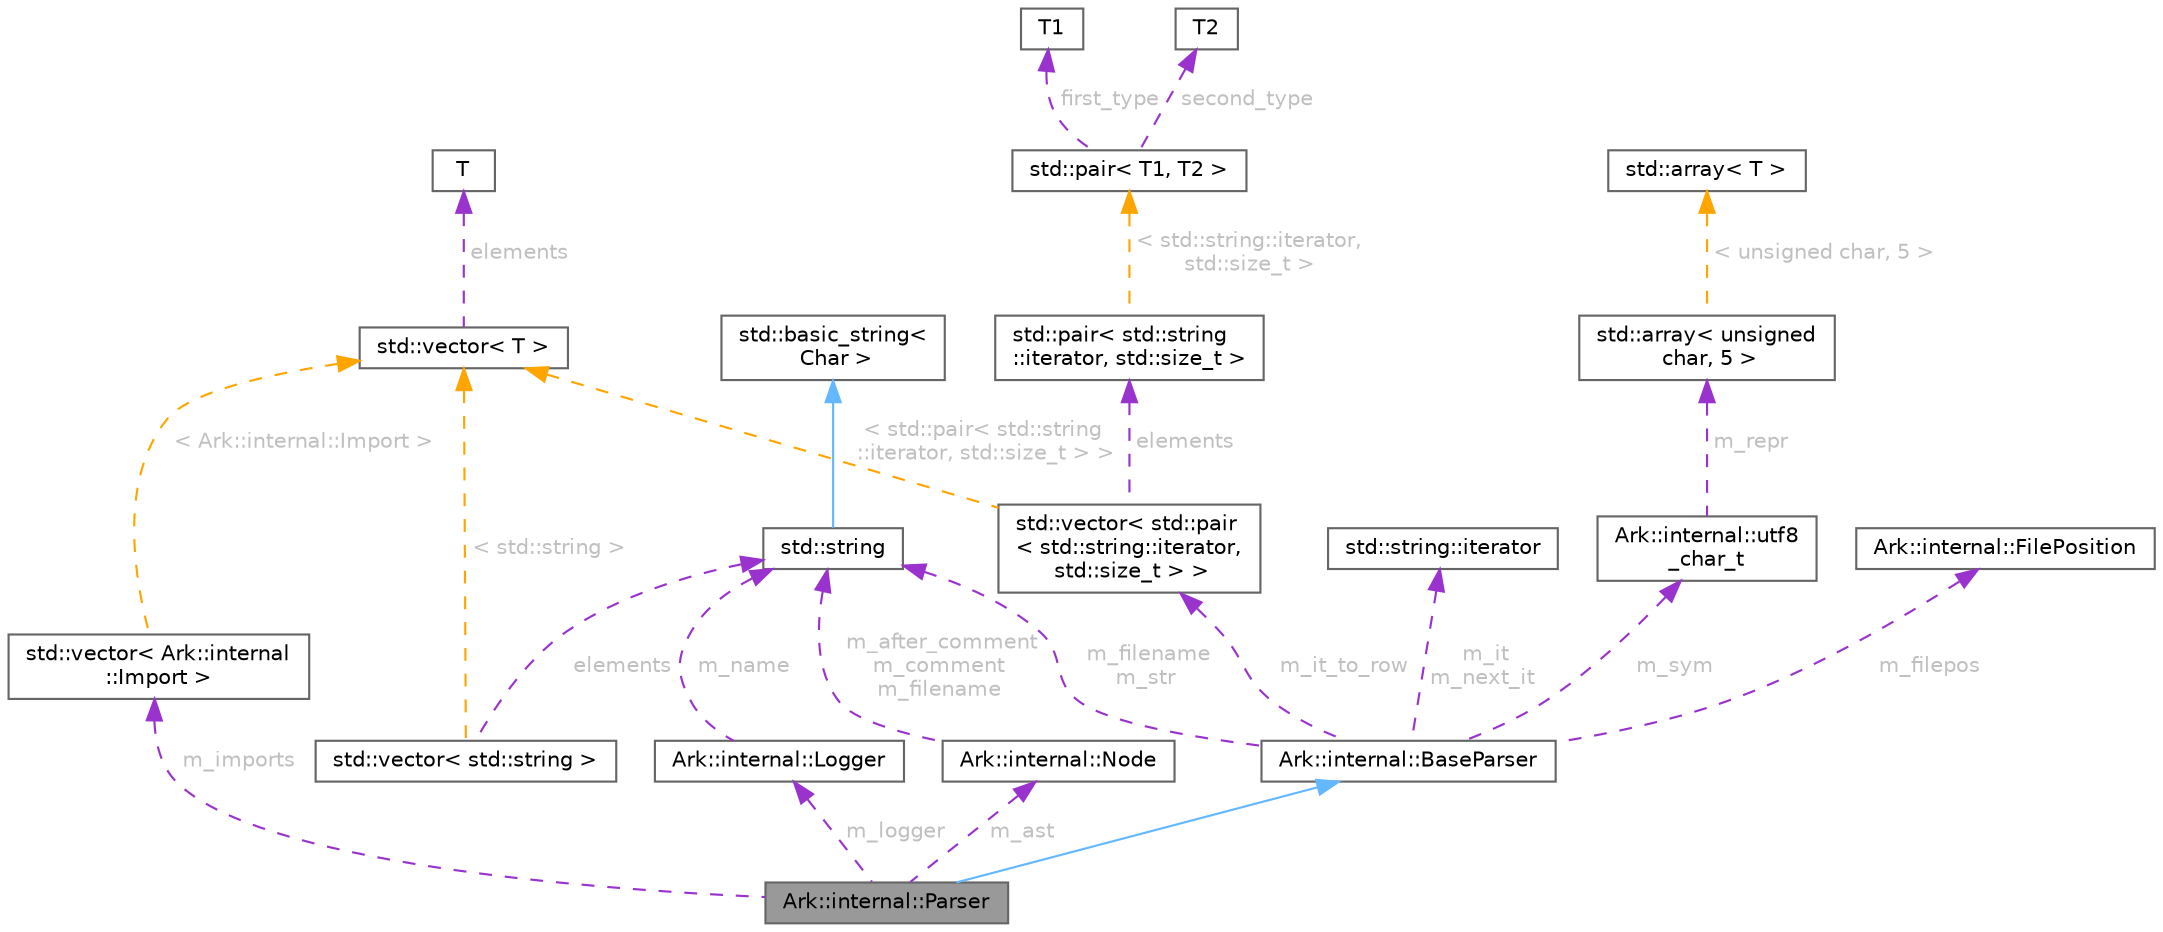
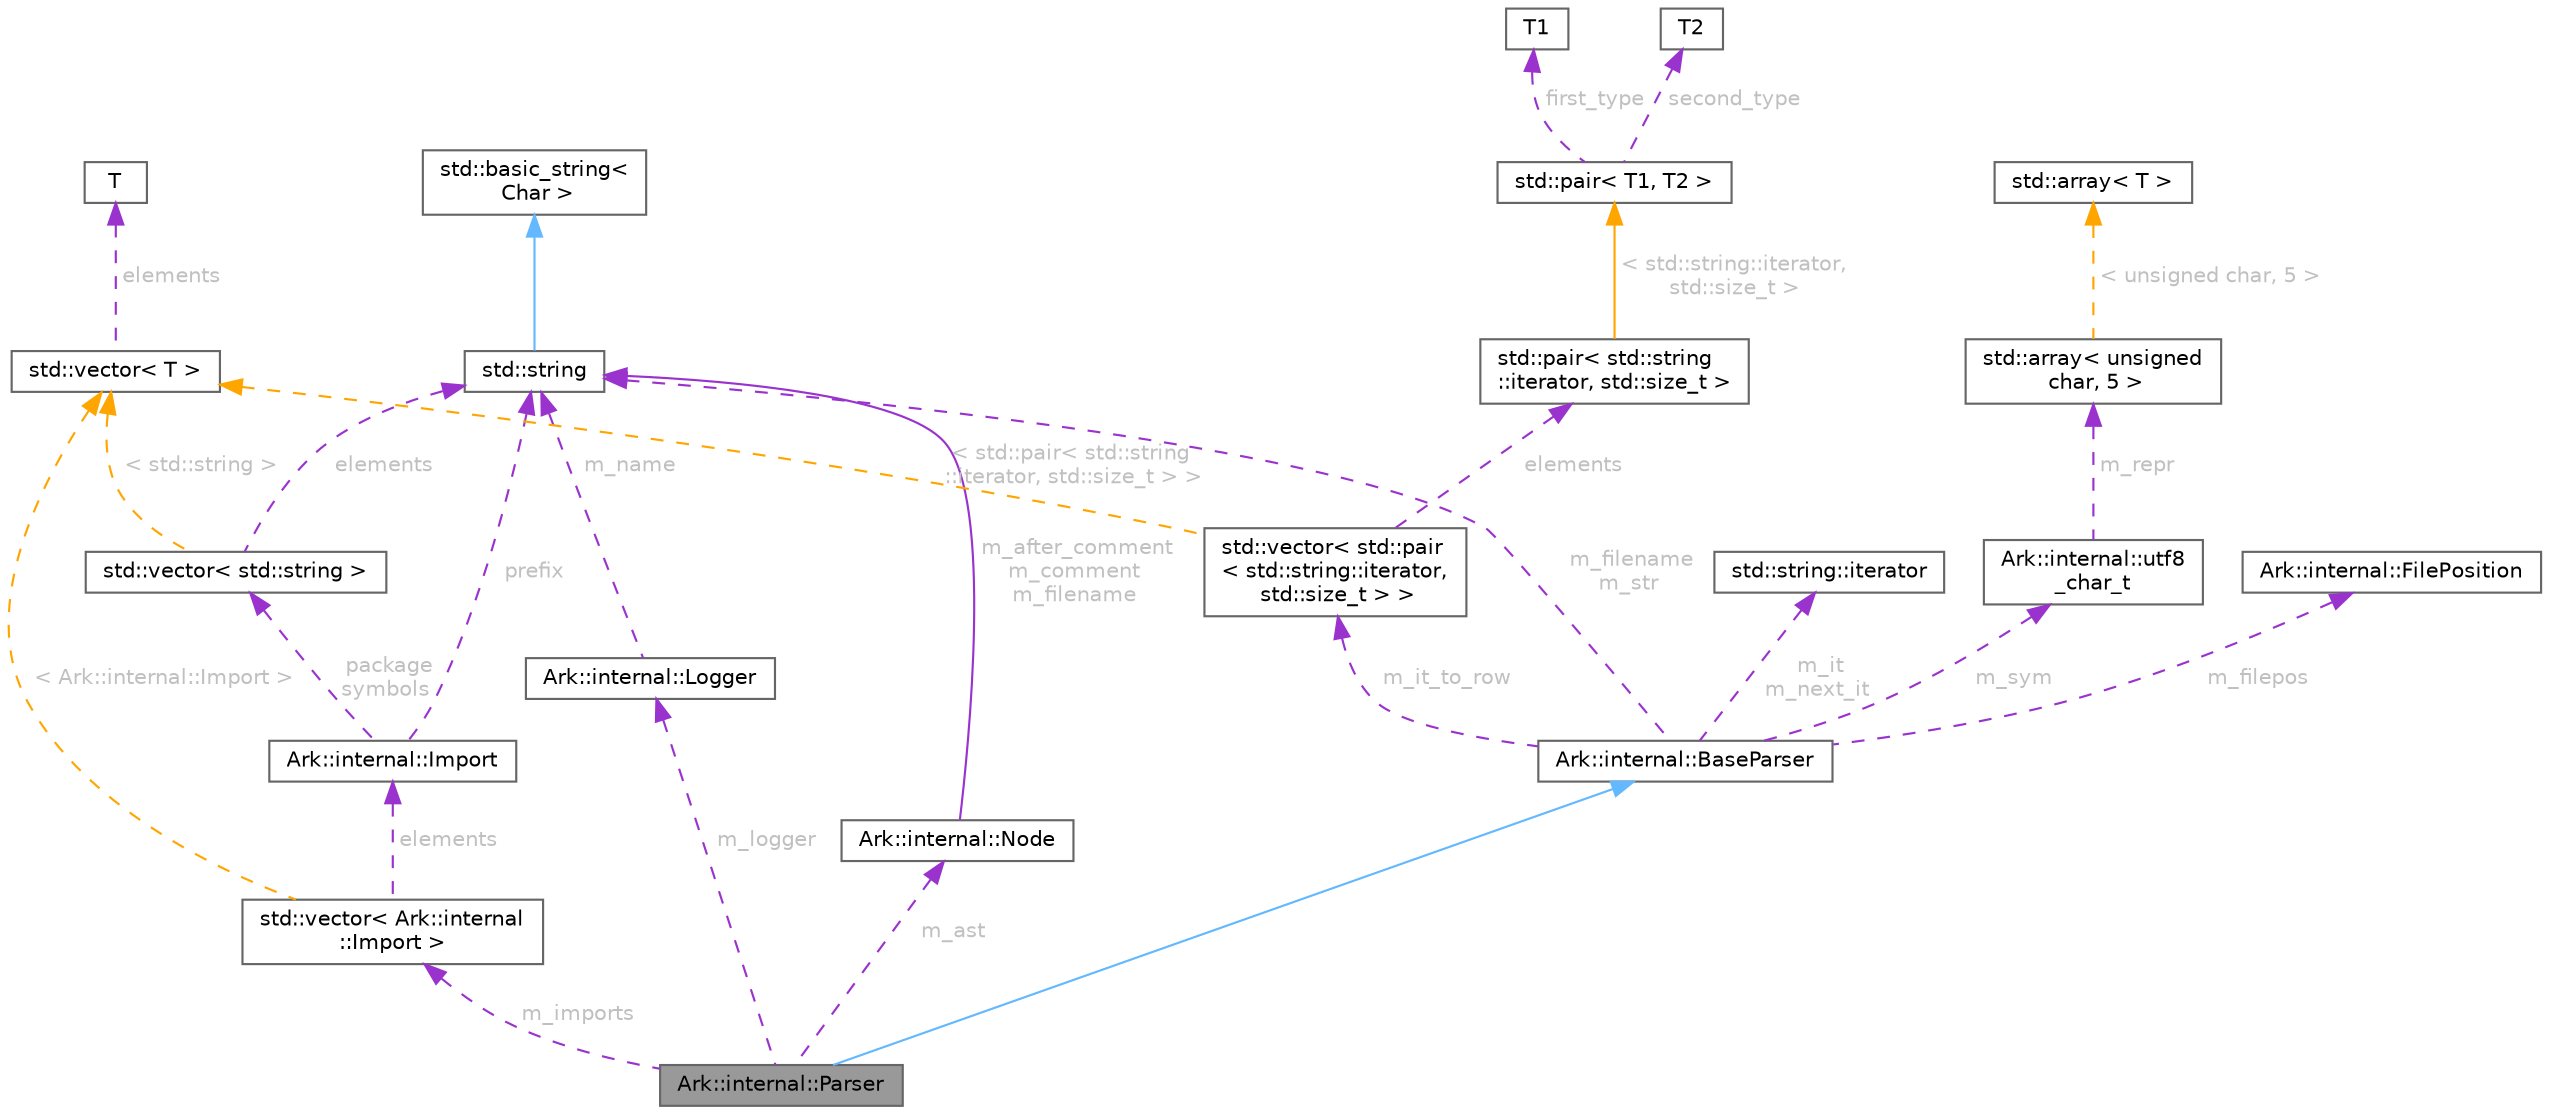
(1129, 264) -> (1615, 282)
(839, 701) -> (957, 466)
none -> (393, 761)
